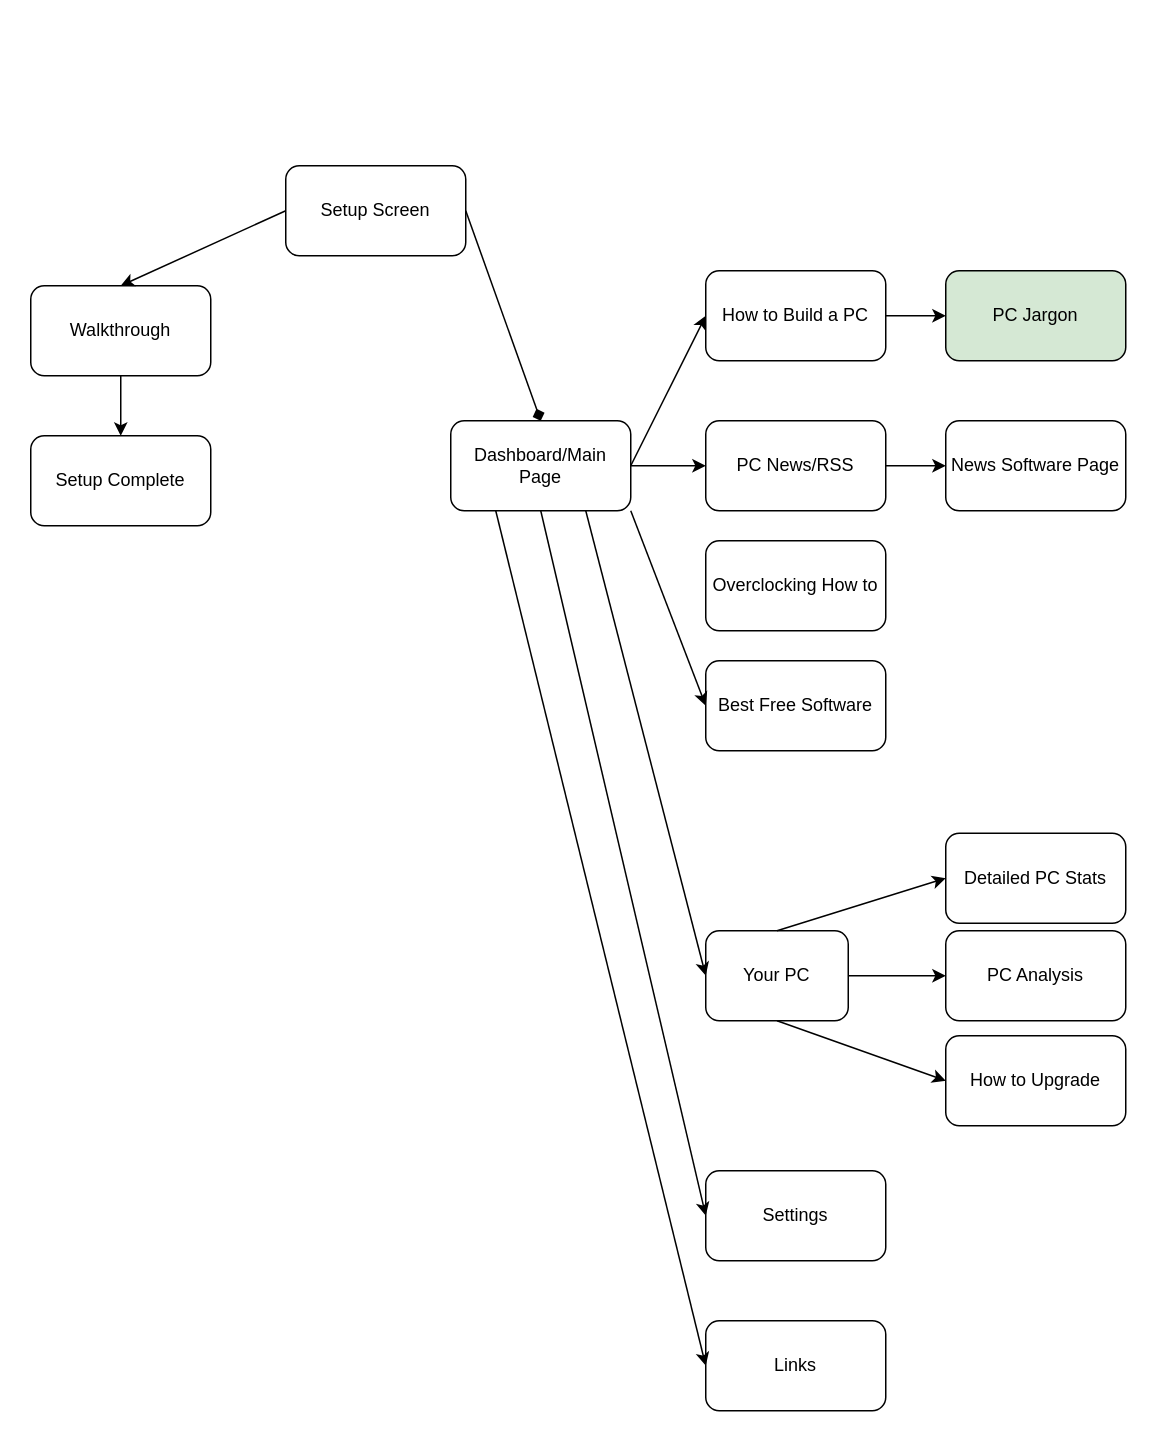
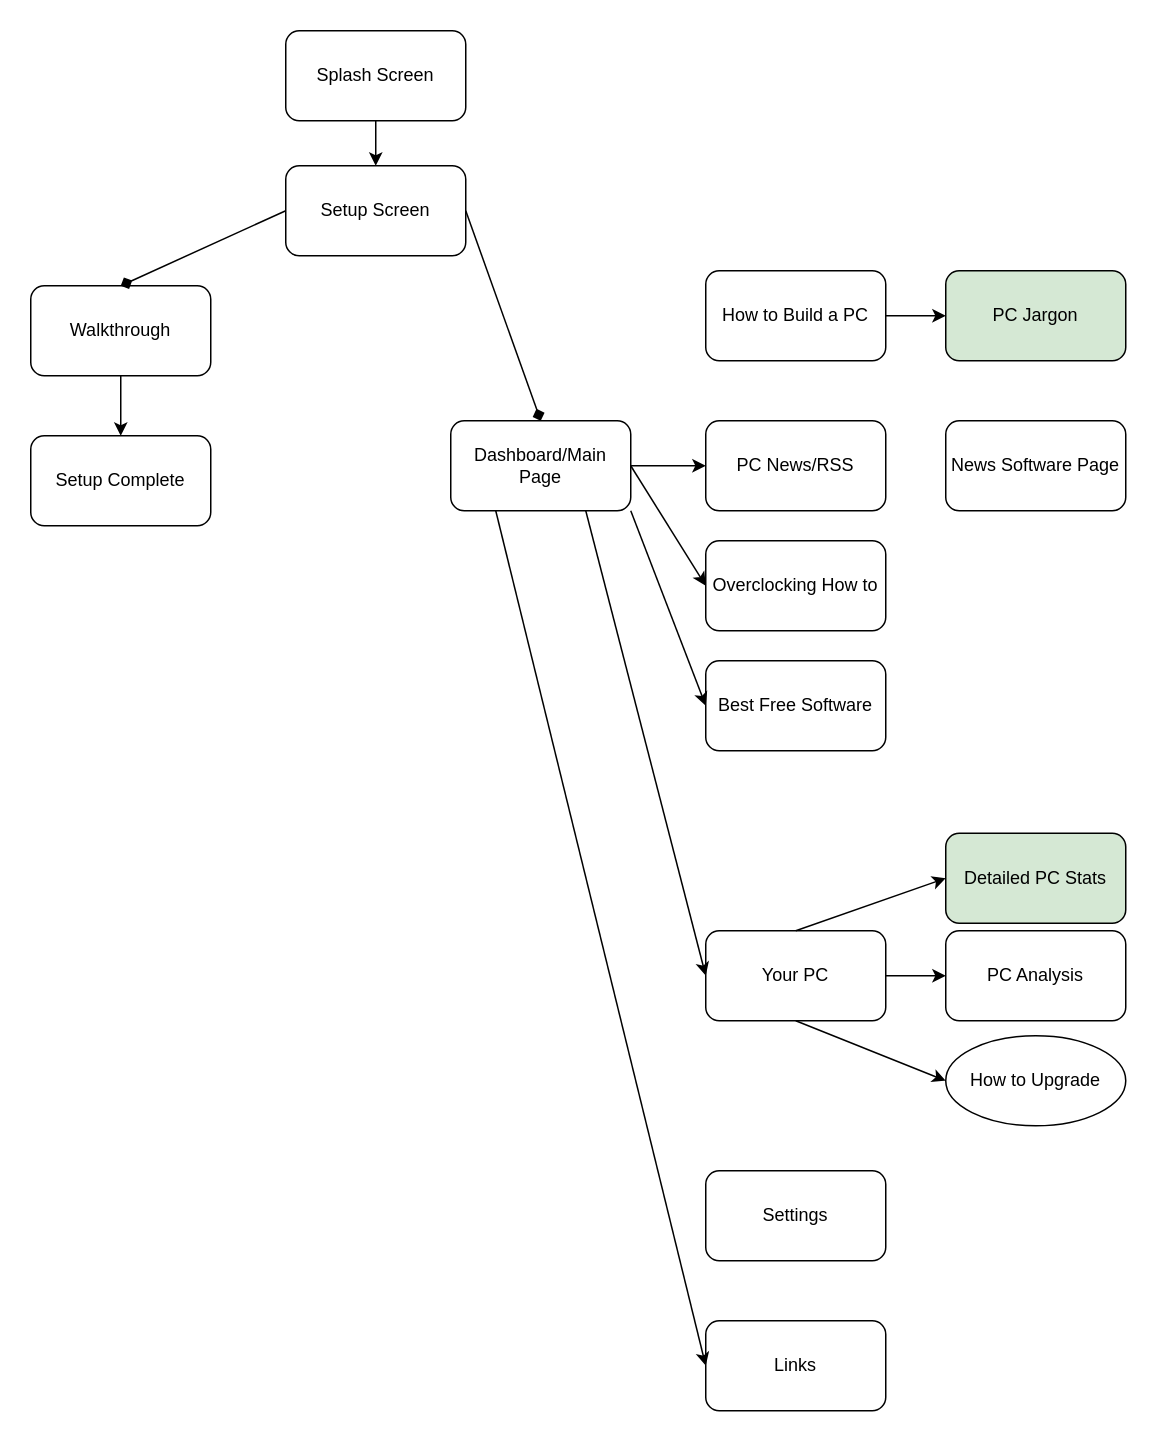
none -> (376, 76)
none -> (376, 138)
(131, 281) -> (132, 281)
(667, 394) -> none
(911, 466) -> none
none -> (667, 523)
(622, 859) -> none
(1036, 878) -> (1036, 878)
(777, 976) -> (796, 976)
(1036, 1081) -> (1036, 1081)
